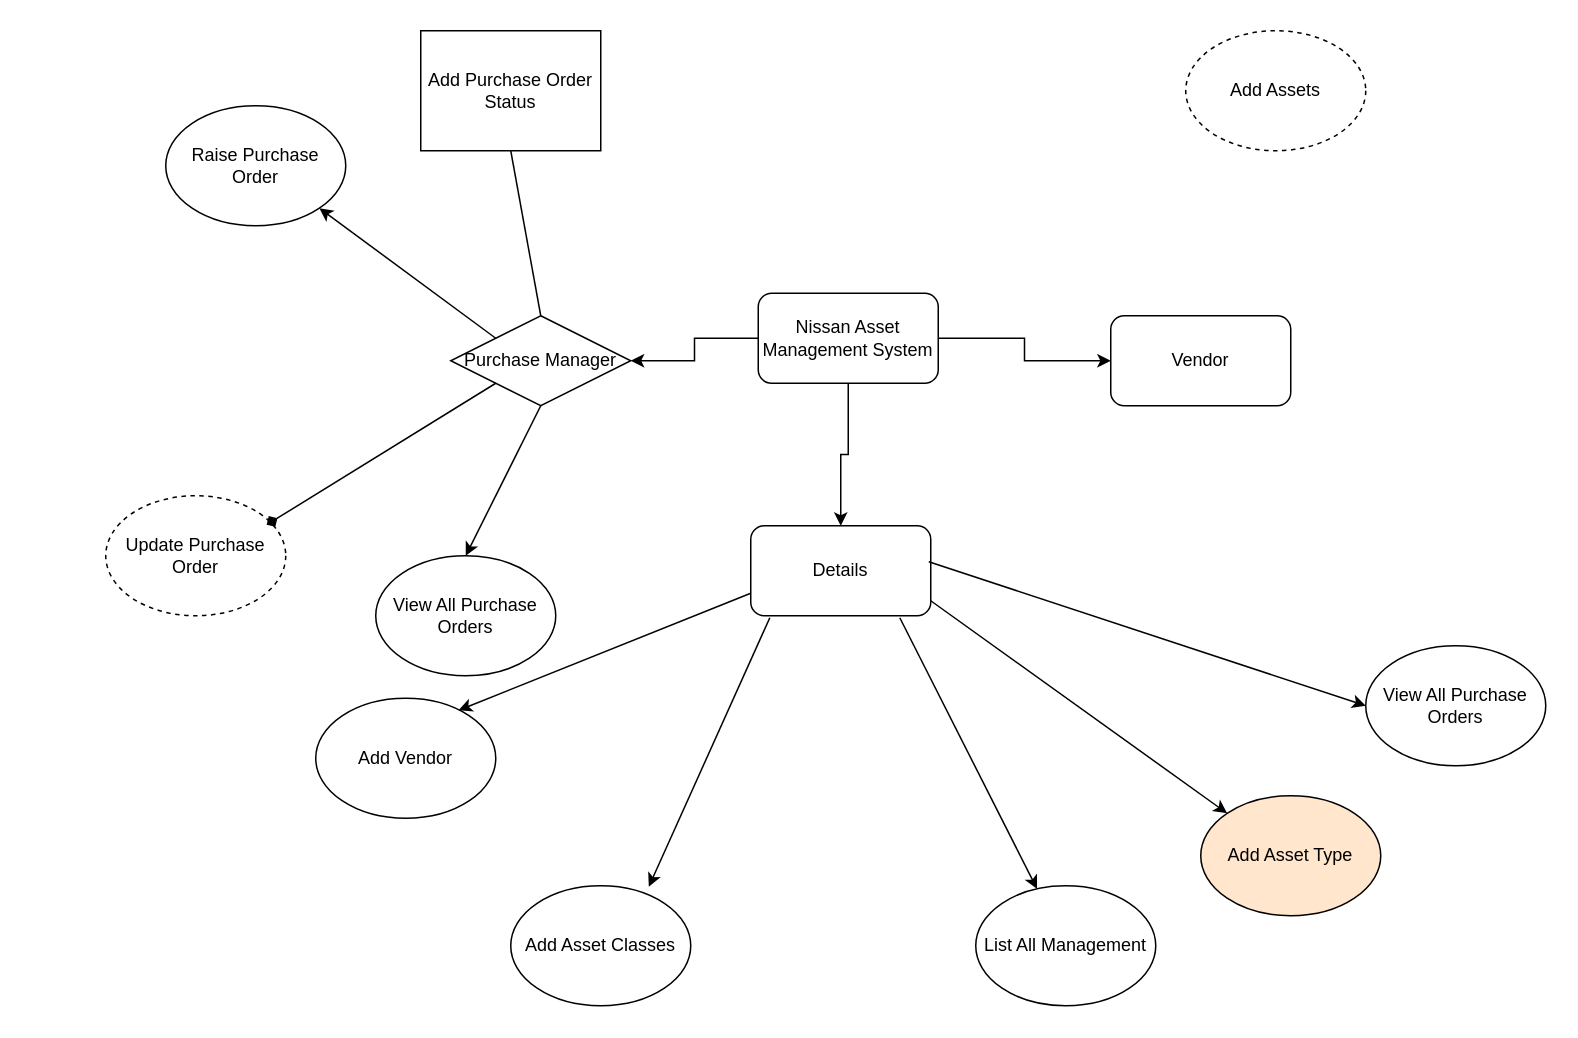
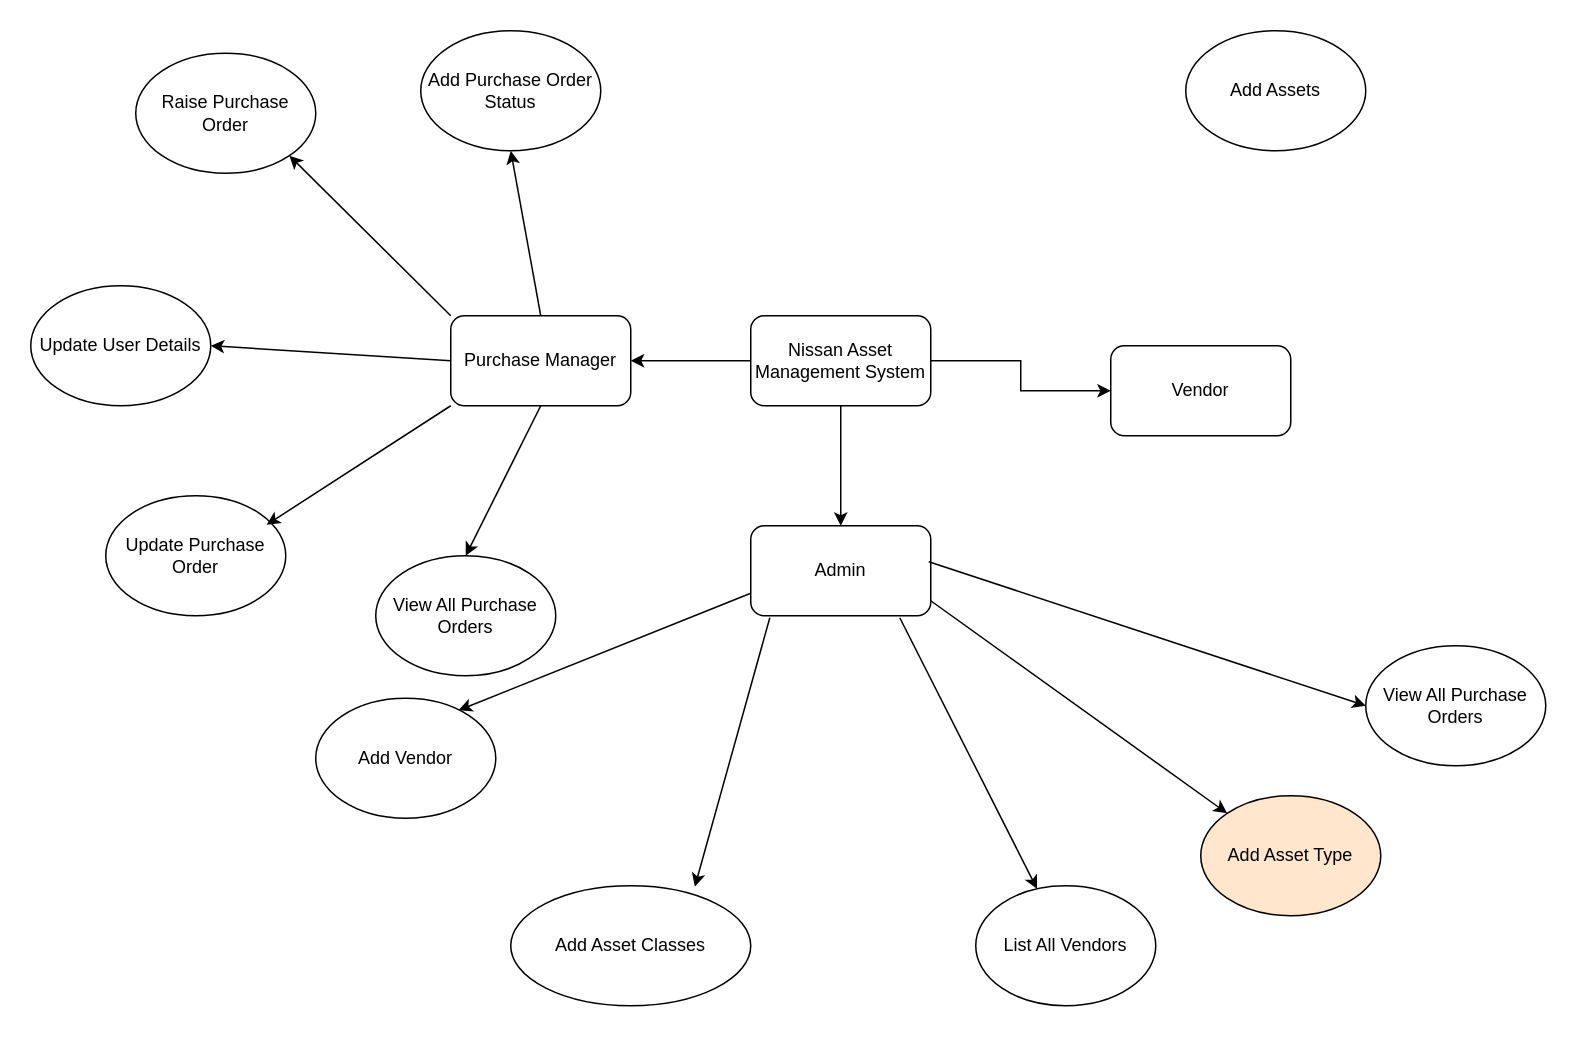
(511, 91) -> (511, 91)
(1276, 91) -> (1276, 91)
(512, 157) -> (513, 162)
(256, 166) -> (226, 113)
(848, 338) -> (841, 361)
none -> (121, 346)
none -> (336, 354)
(541, 361) -> (541, 361)
(1201, 361) -> (1201, 391)
(277, 518) -> (276, 519)
(196, 556) -> (196, 556)
(841, 571) -> (841, 571)
(601, 946) -> (631, 946)
(1066, 946) -> (1066, 946)
